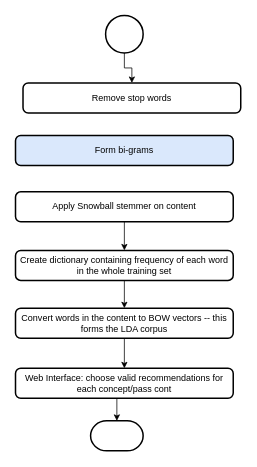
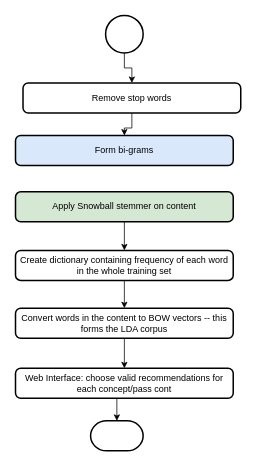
none -> (128, 128)
(124, 207) -> (124, 207)
